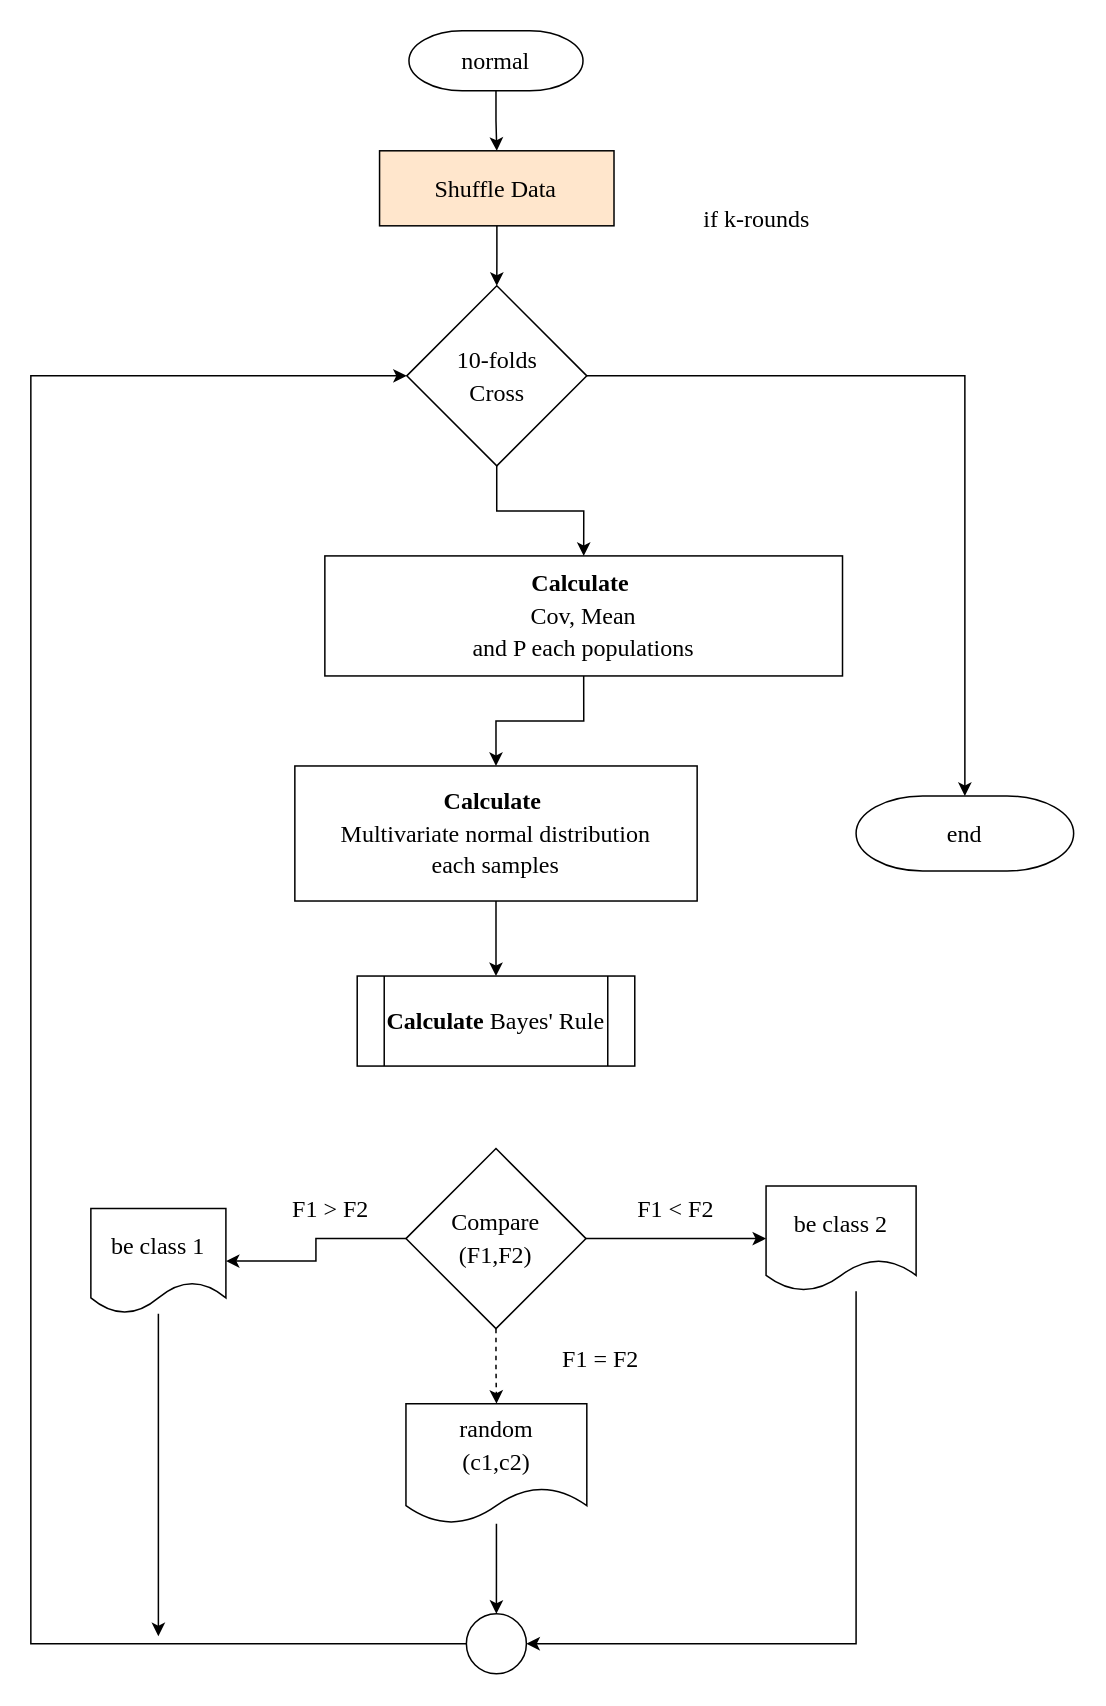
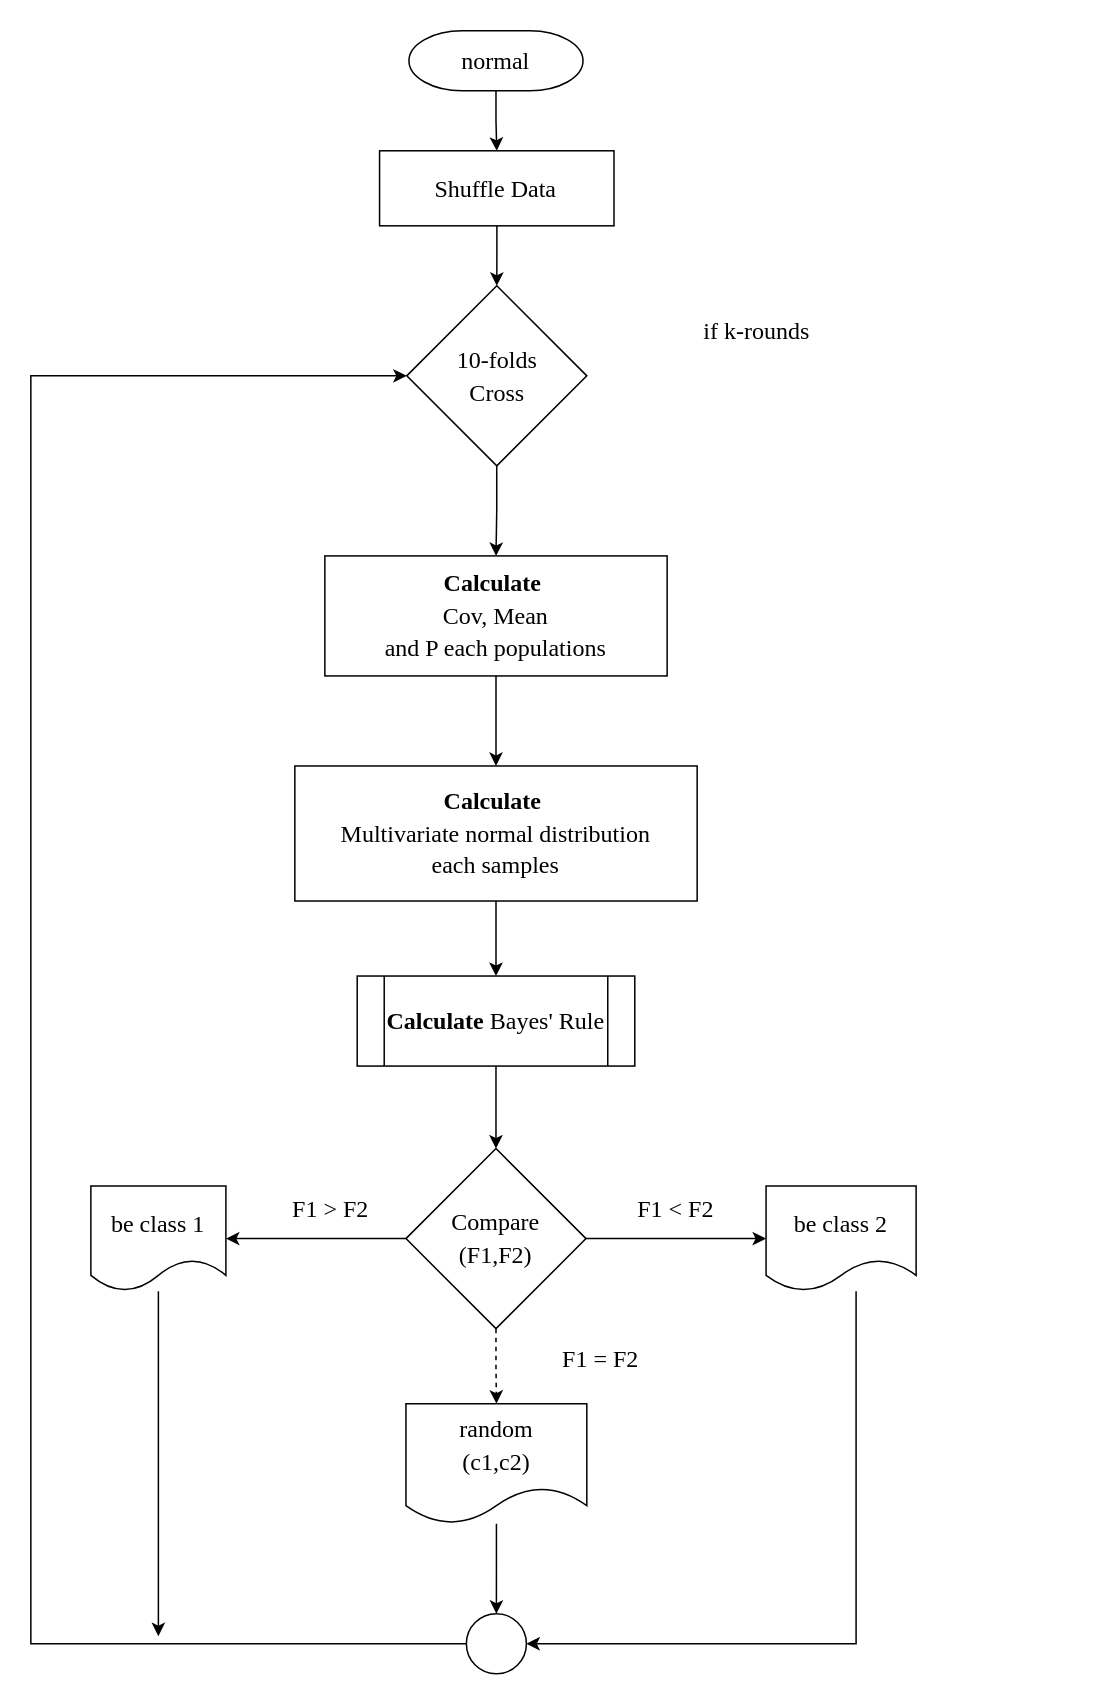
(497, 188) -> (497, 188)
(757, 218) -> (757, 331)
(965, 393) -> none
(583, 616) -> (496, 616)
(965, 833) -> none
none -> (496, 1102)
(158, 1261) -> (158, 1238)
